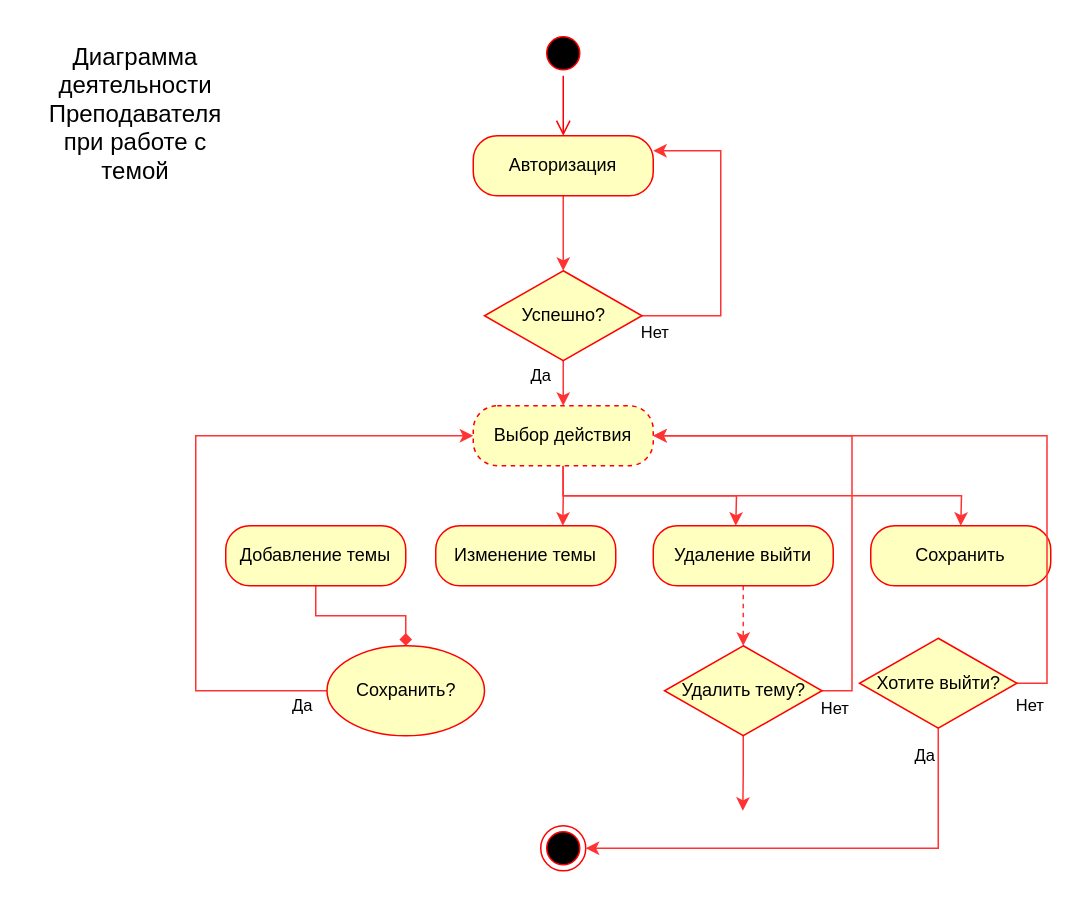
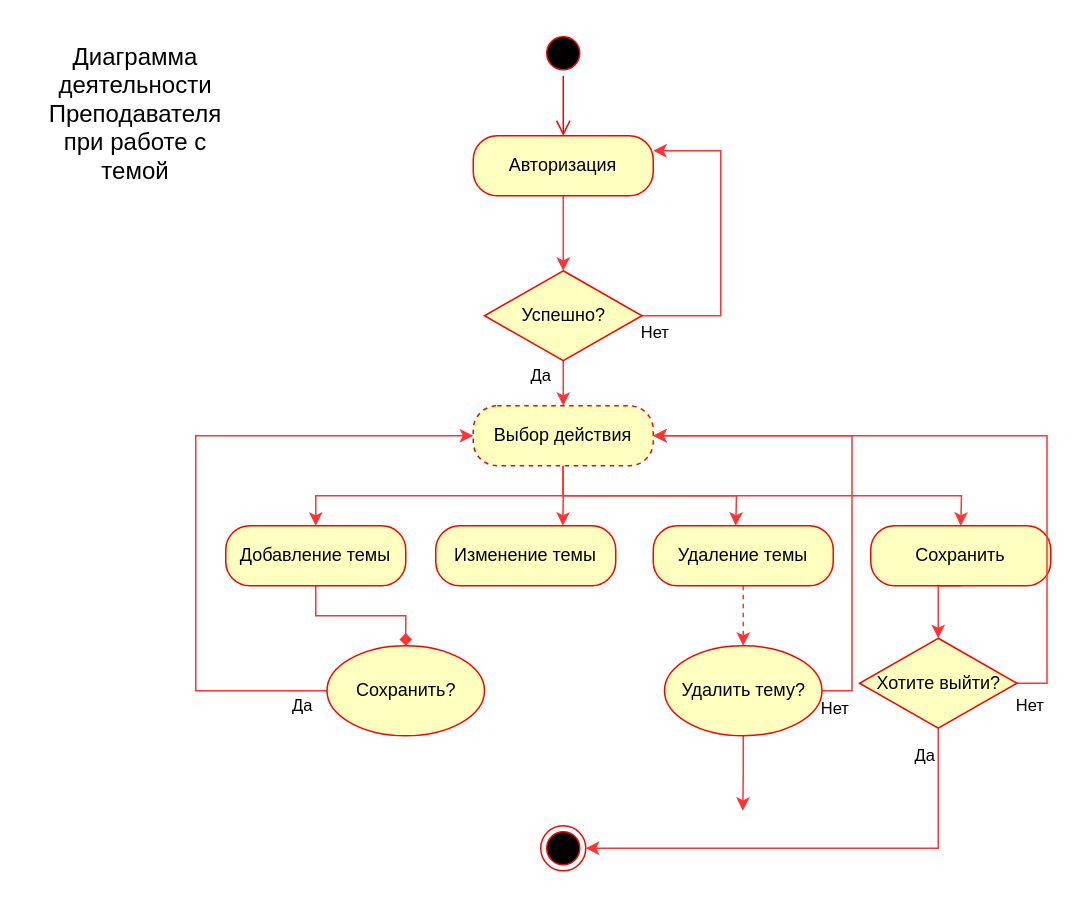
none -> (429, 496)
(743, 556) -> (743, 556)
none -> (938, 606)
(743, 691) -> (743, 691)
